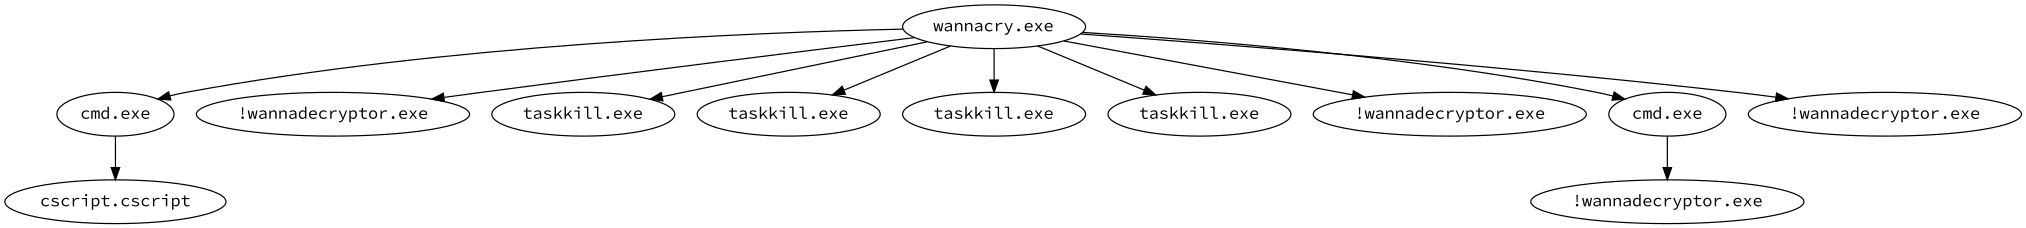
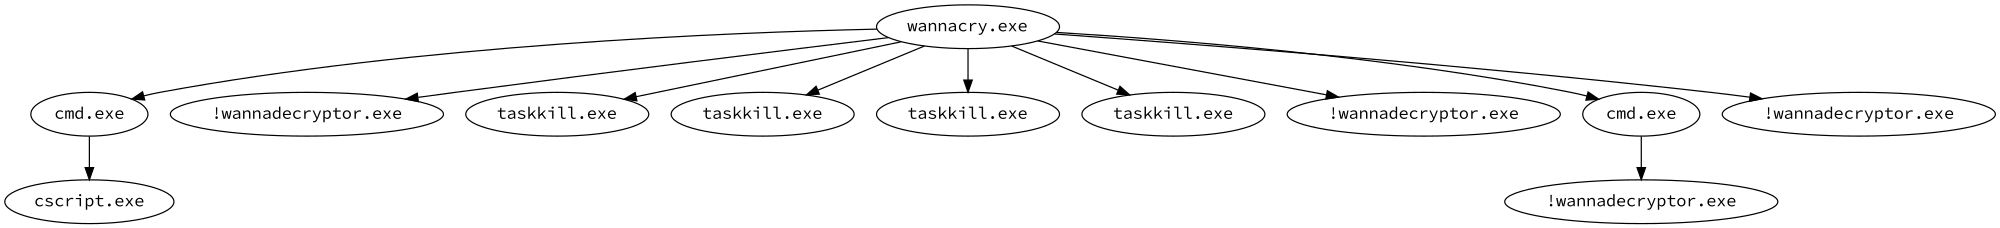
(115, 202) -> (89, 202)
